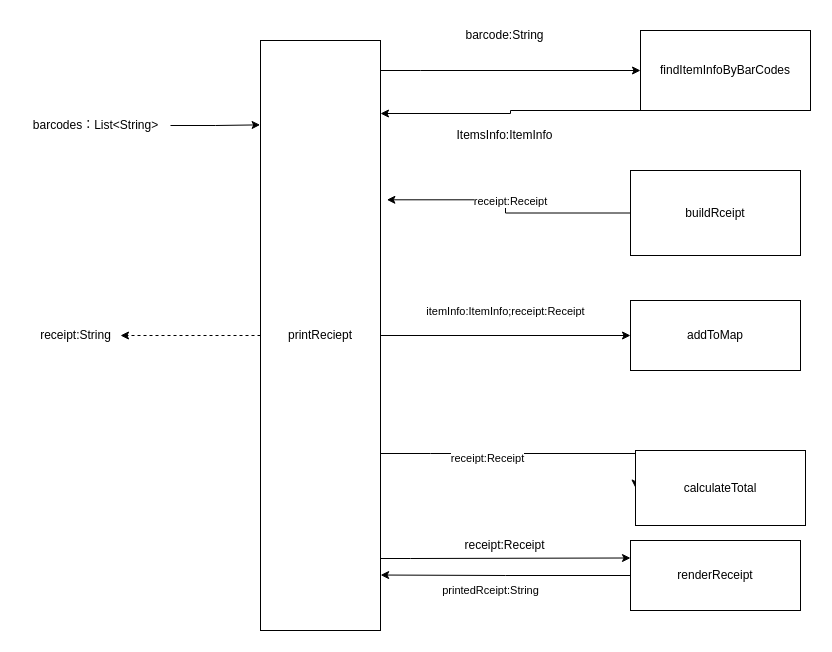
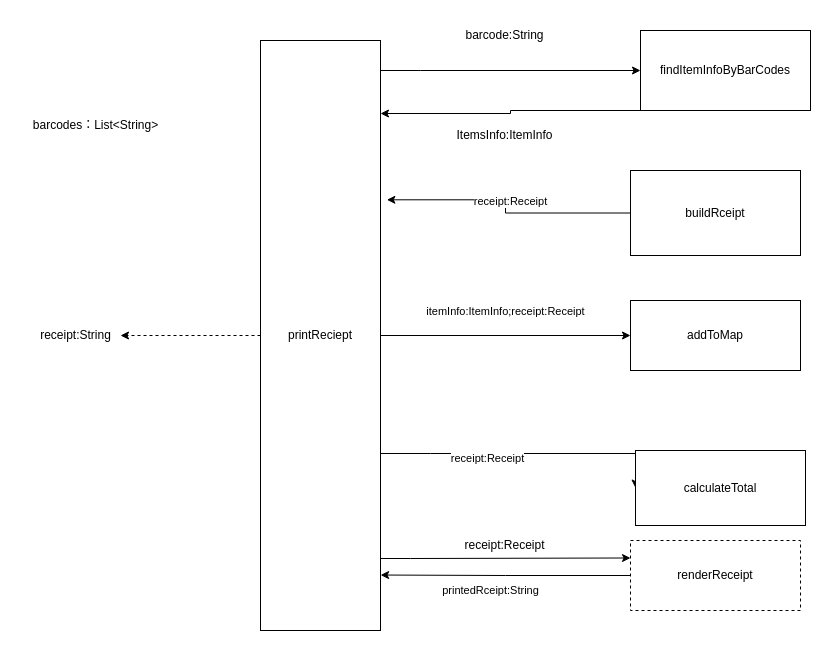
(212, 126) -> none
(716, 576) -> (716, 576)
